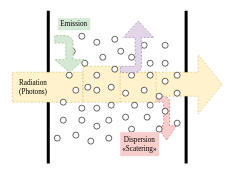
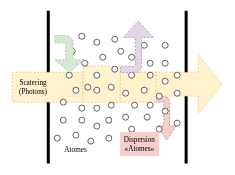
(74, 24) -> none
(33, 87) -> (33, 87)
(140, 144) -> (140, 144)
none -> (76, 150)
